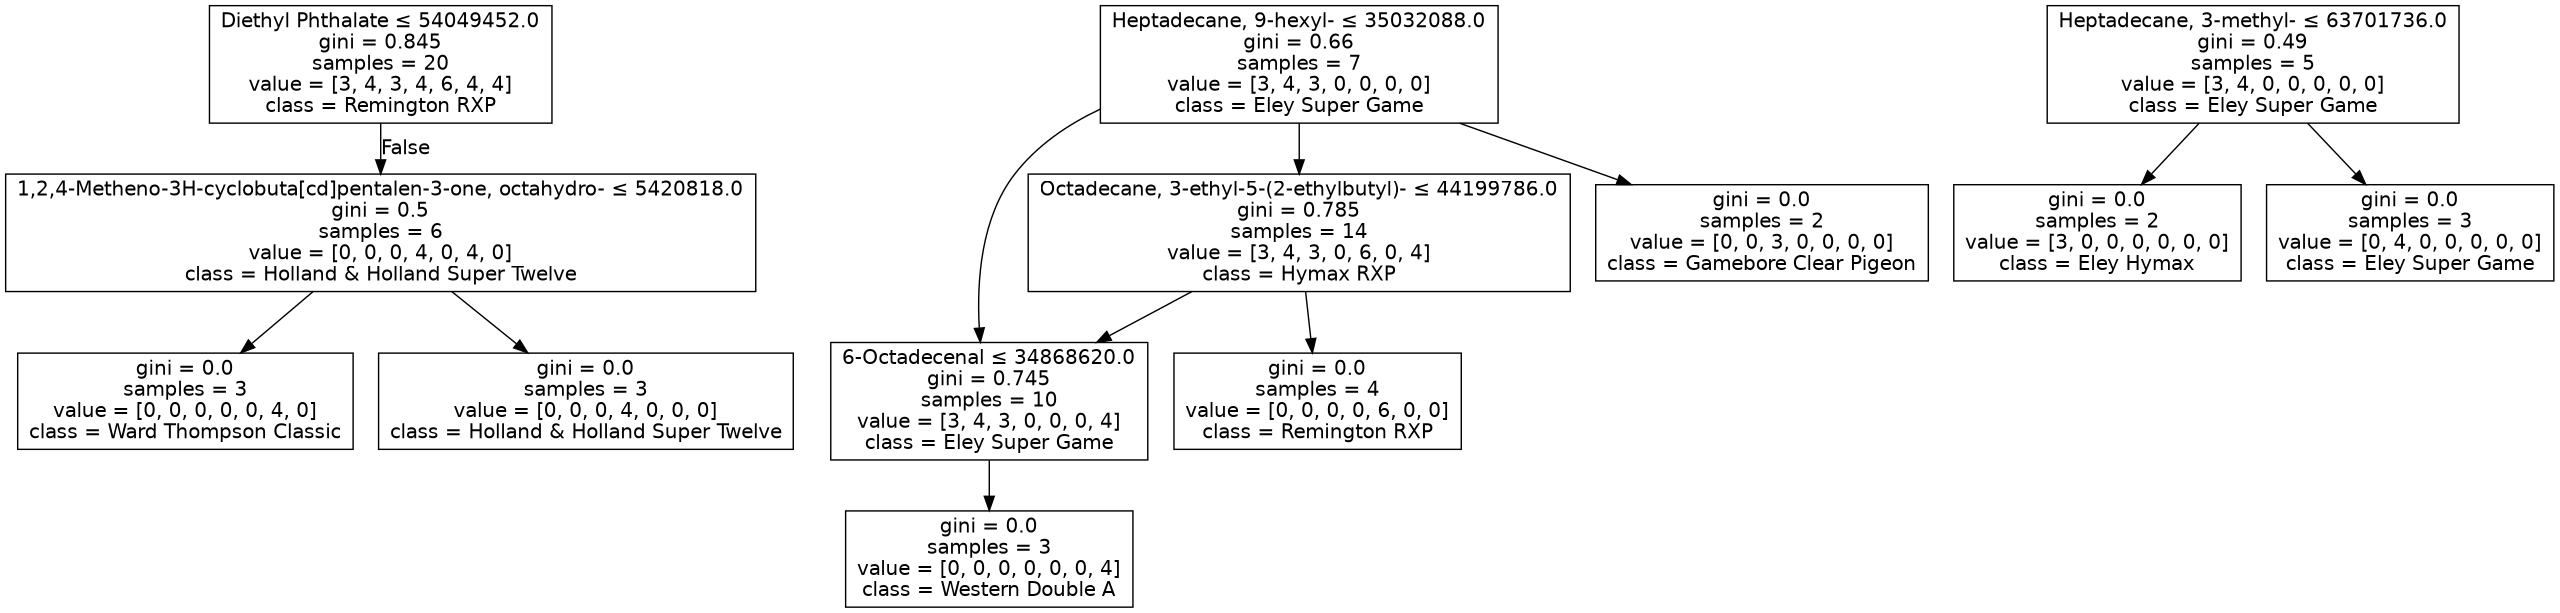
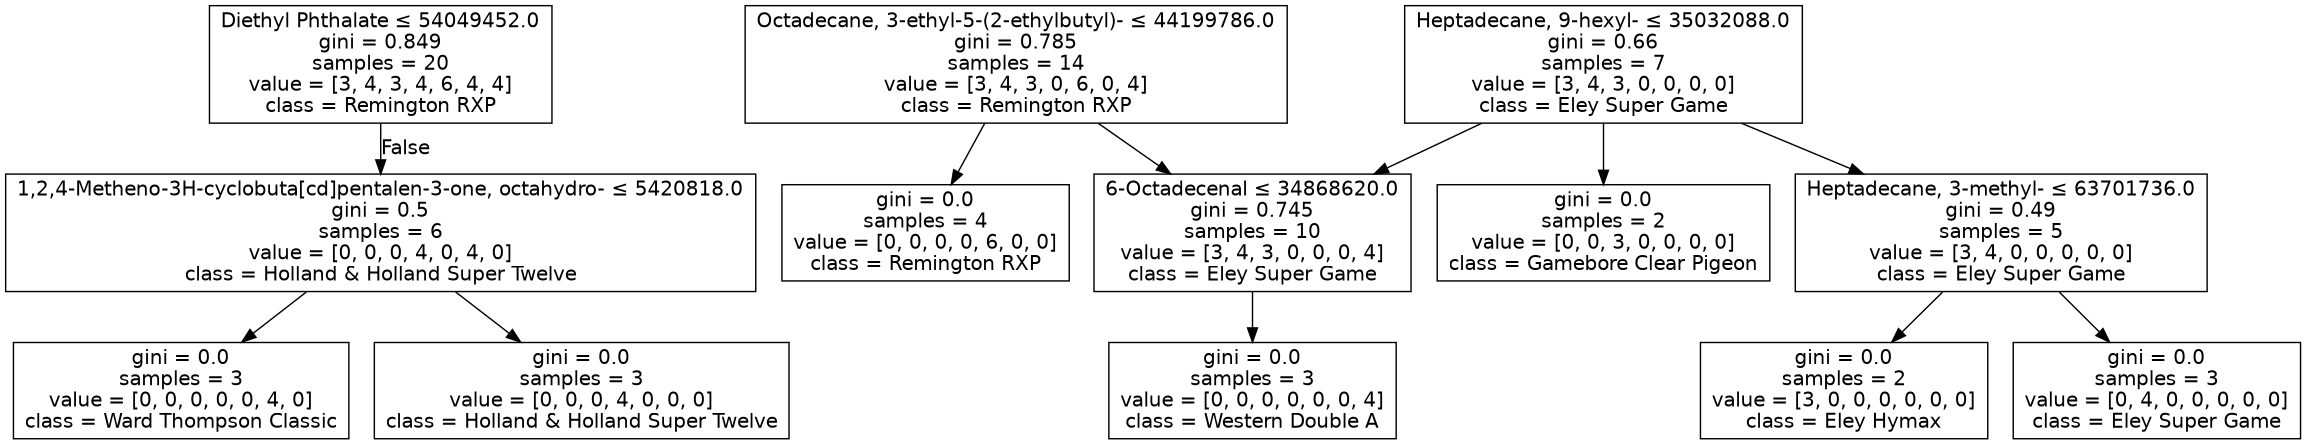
(381, 42) -> (381, 42)
(1299, 141) -> (1796, 146)
(1299, 275) -> (1016, 106)
